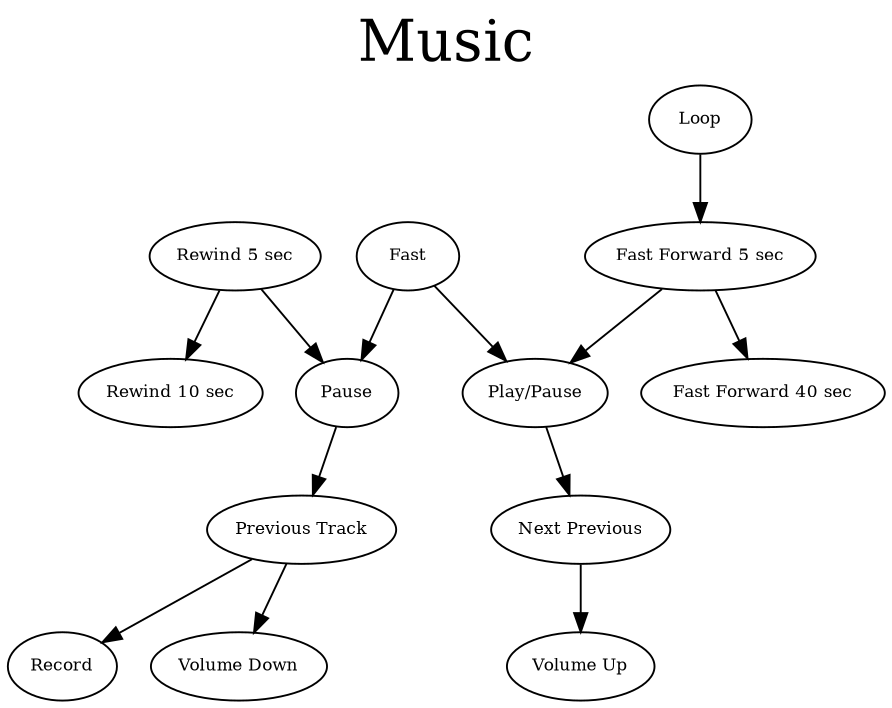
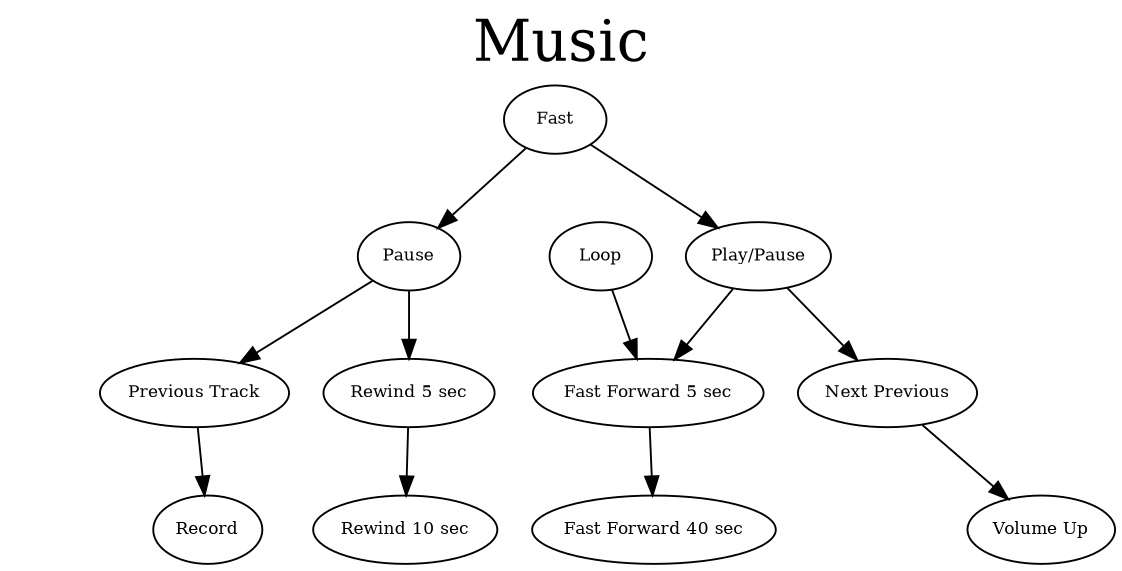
(286, 318) -> (409, 315)
(624, 320) -> (710, 317)
(239, 666) -> none
